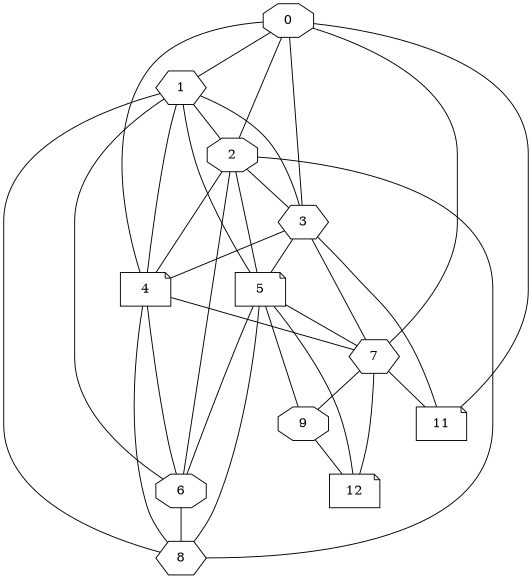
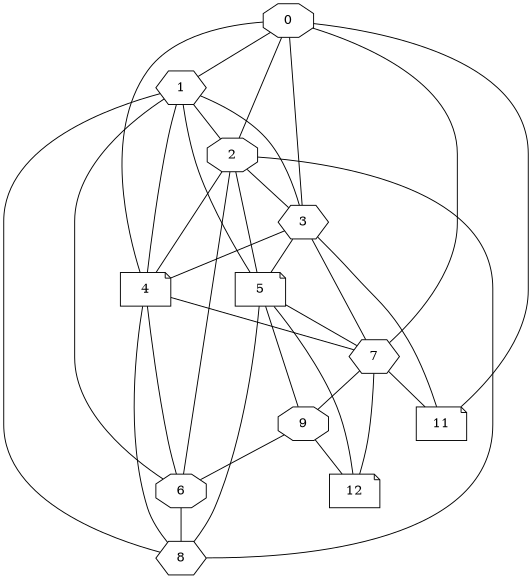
(219, 390) -> (242, 457)
